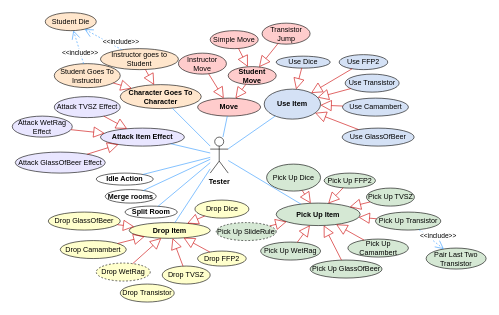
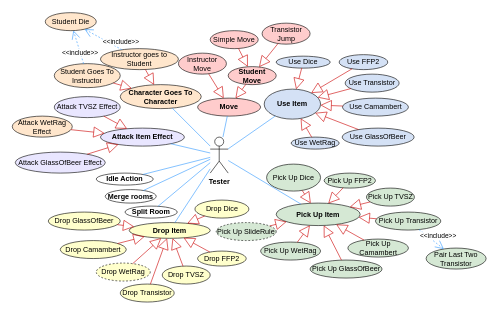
(42, 127) -> (42, 127)
none -> (309, 132)
none -> (315, 143)
none -> (157, 267)
